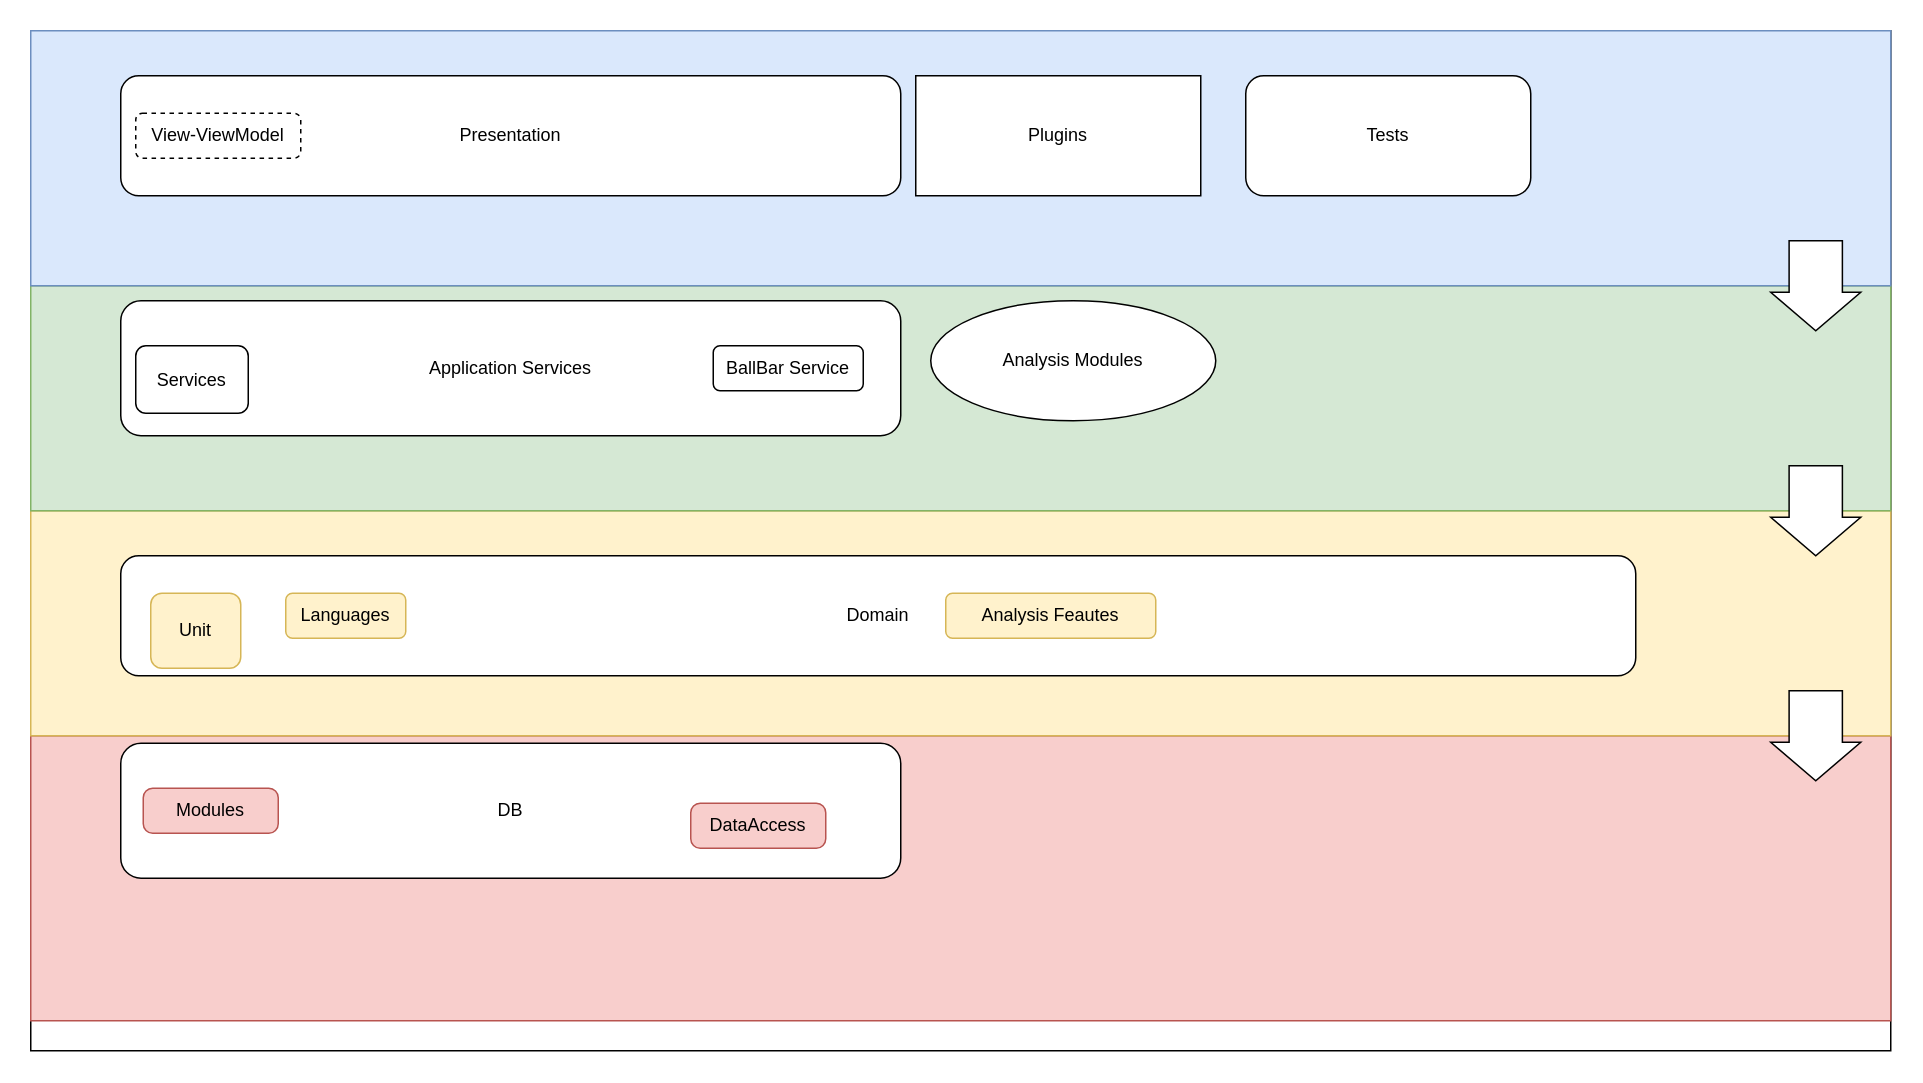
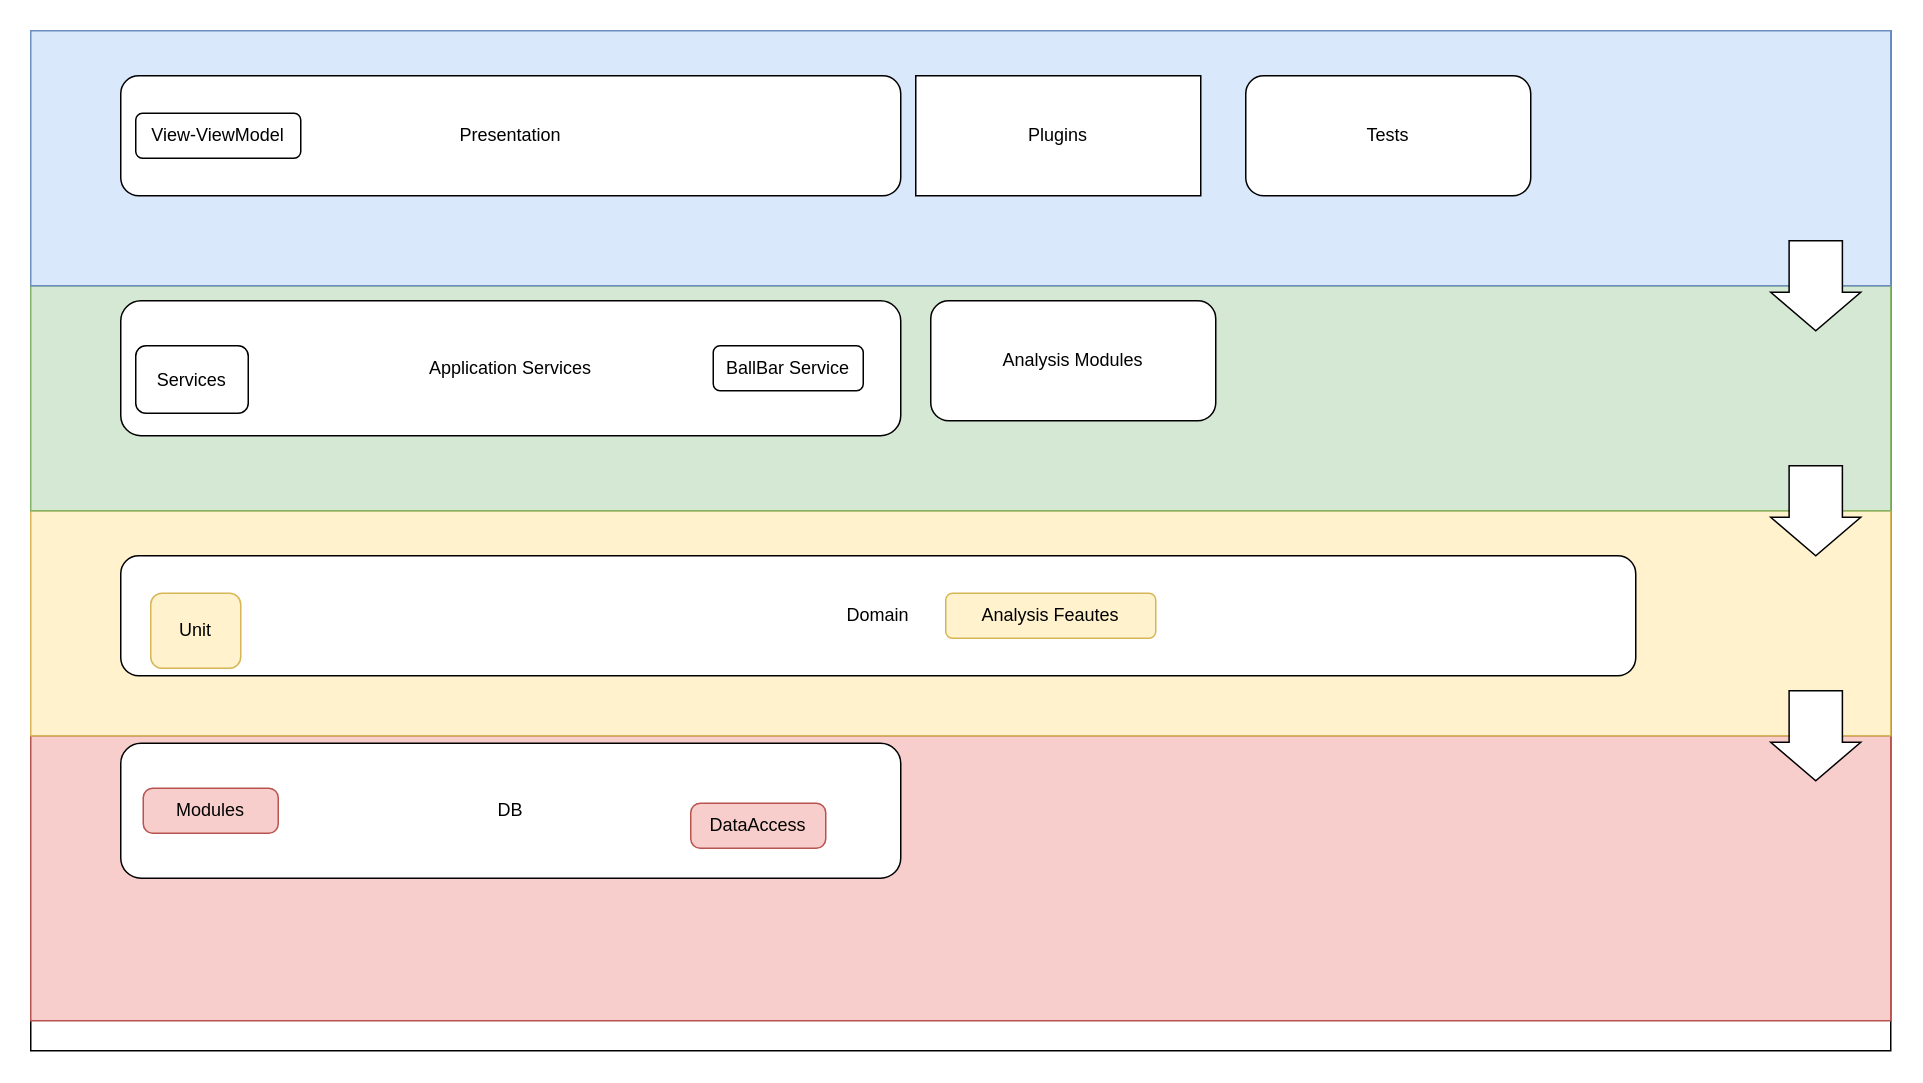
(218, 136) -> (218, 136)
(1073, 361) -> (1073, 361)
(346, 616) -> none
